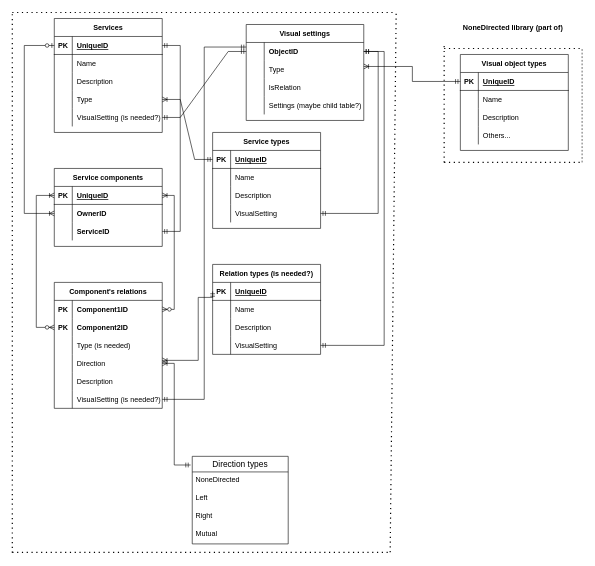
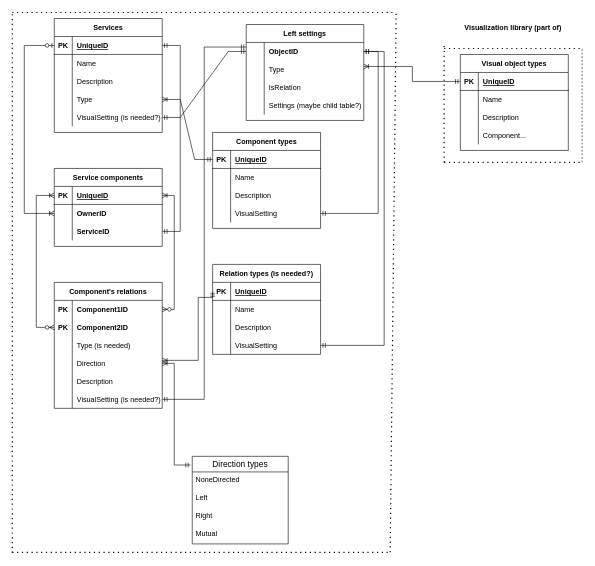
(513, 27) -> (513, 27)
(305, 34) -> (305, 34)
(498, 136) -> (504, 136)
(266, 142) -> (266, 142)
